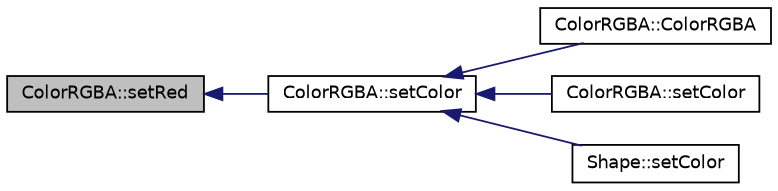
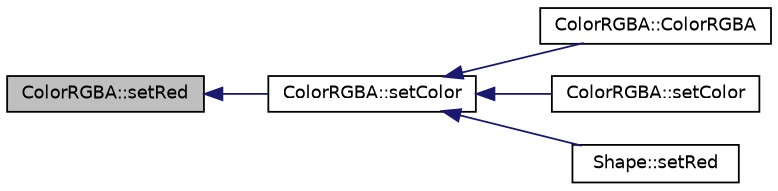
(656, 164) -> (656, 164)
